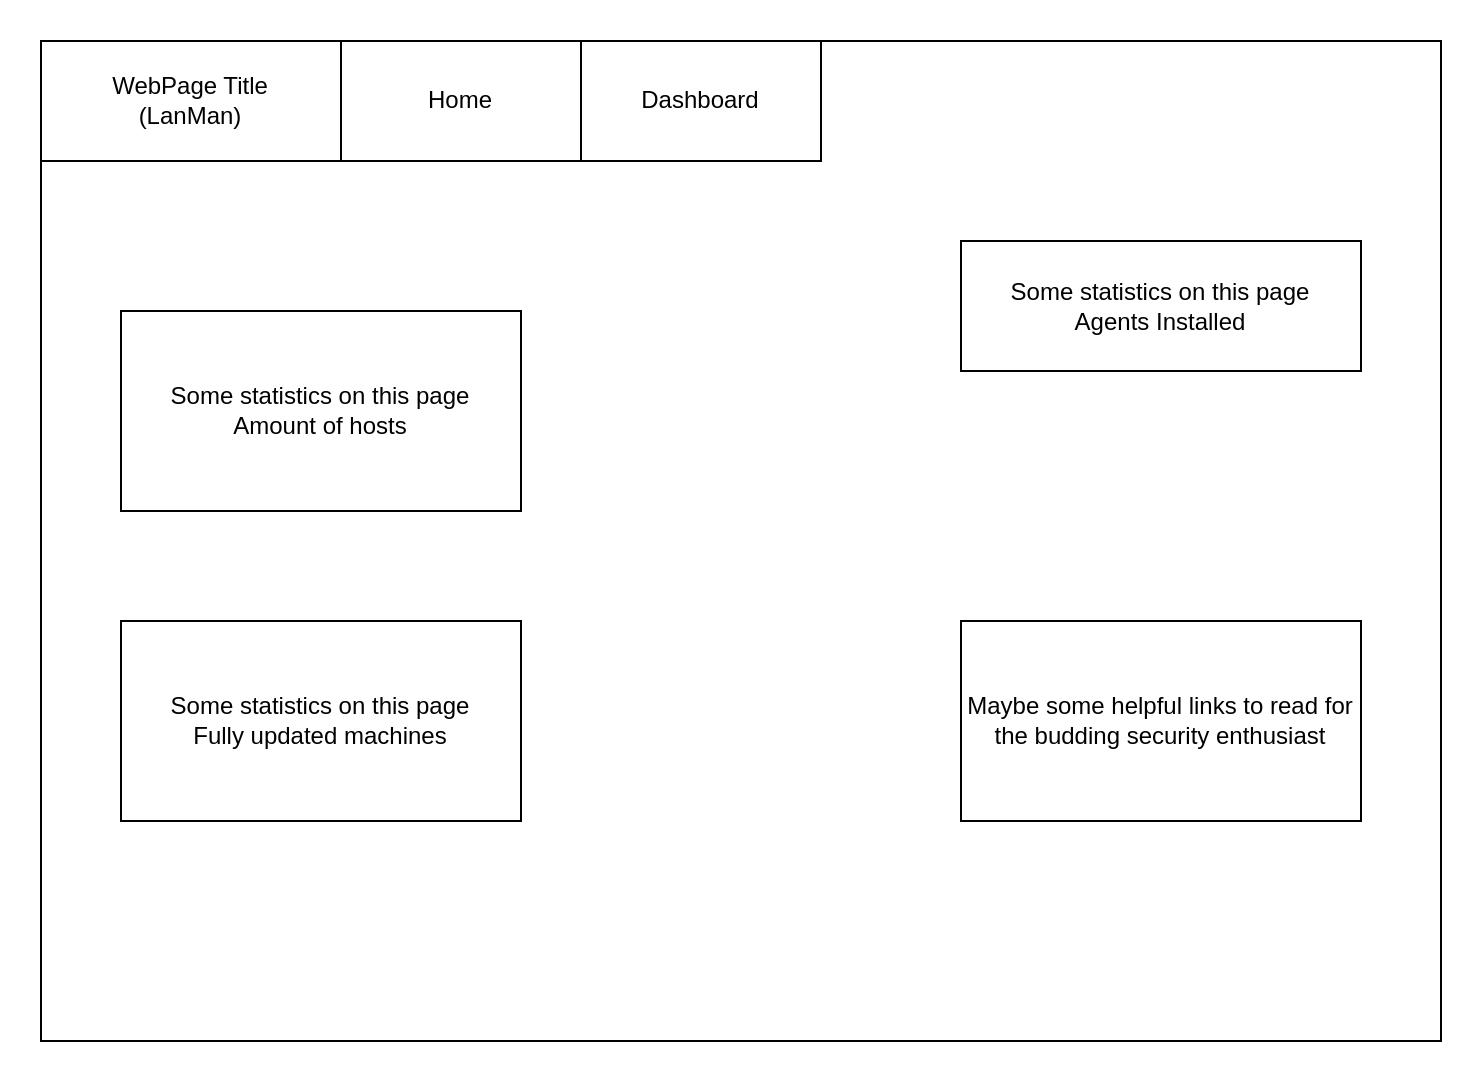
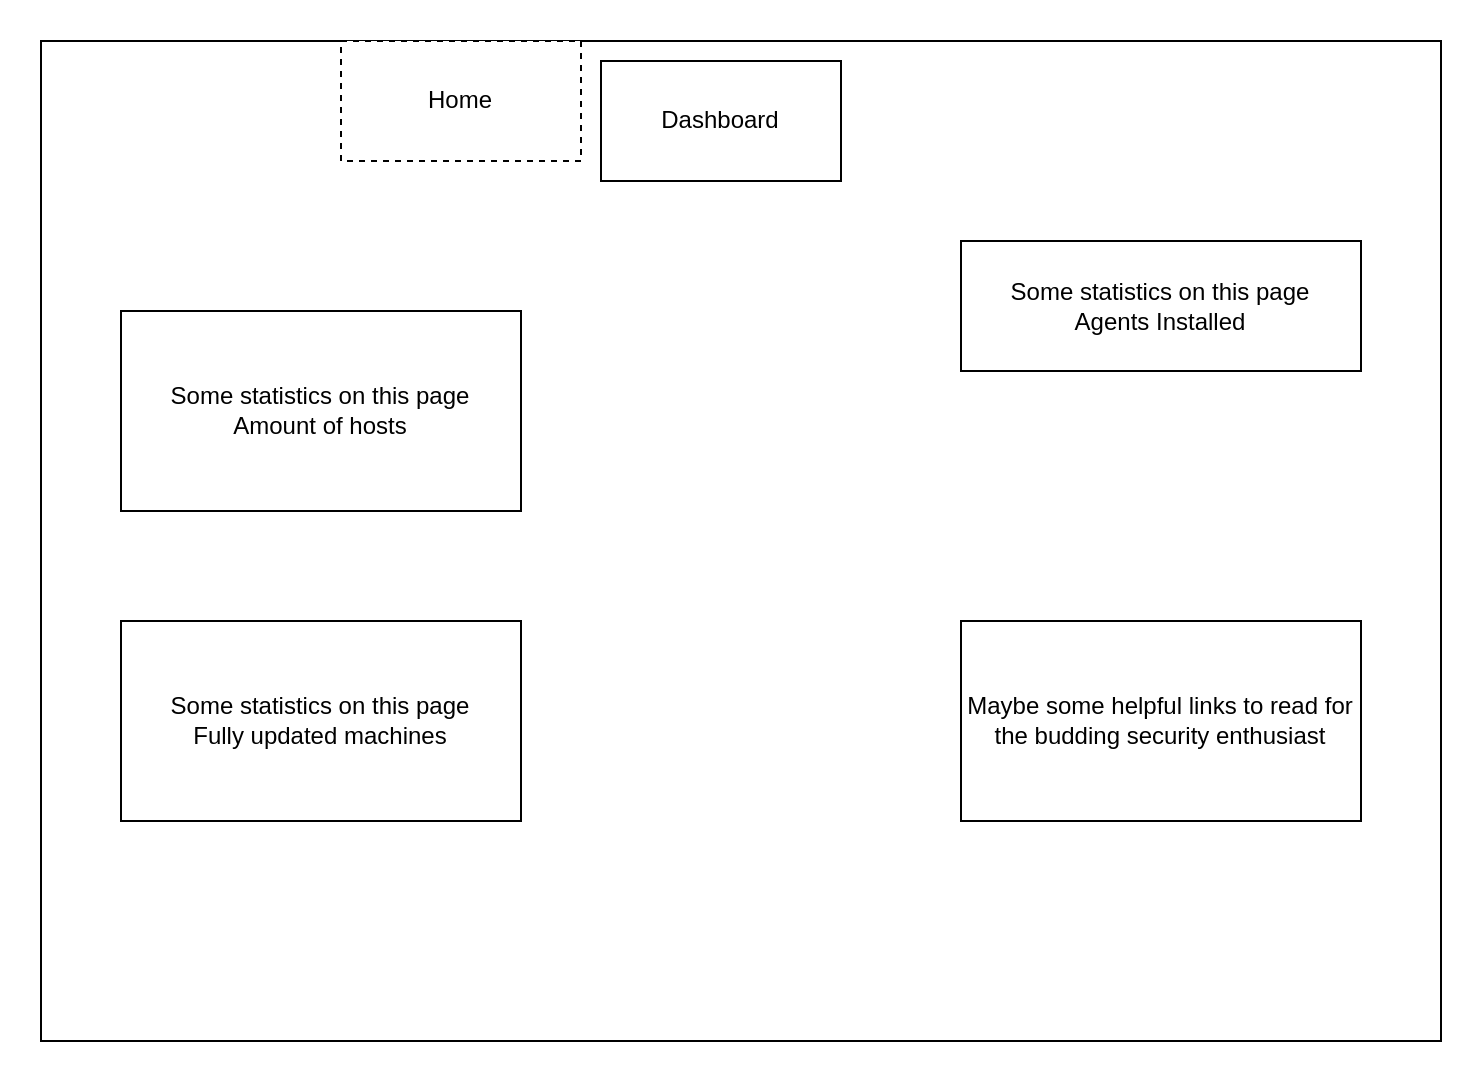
(191, 101) -> none
(461, 101) -> (461, 101)
(701, 101) -> (721, 121)
